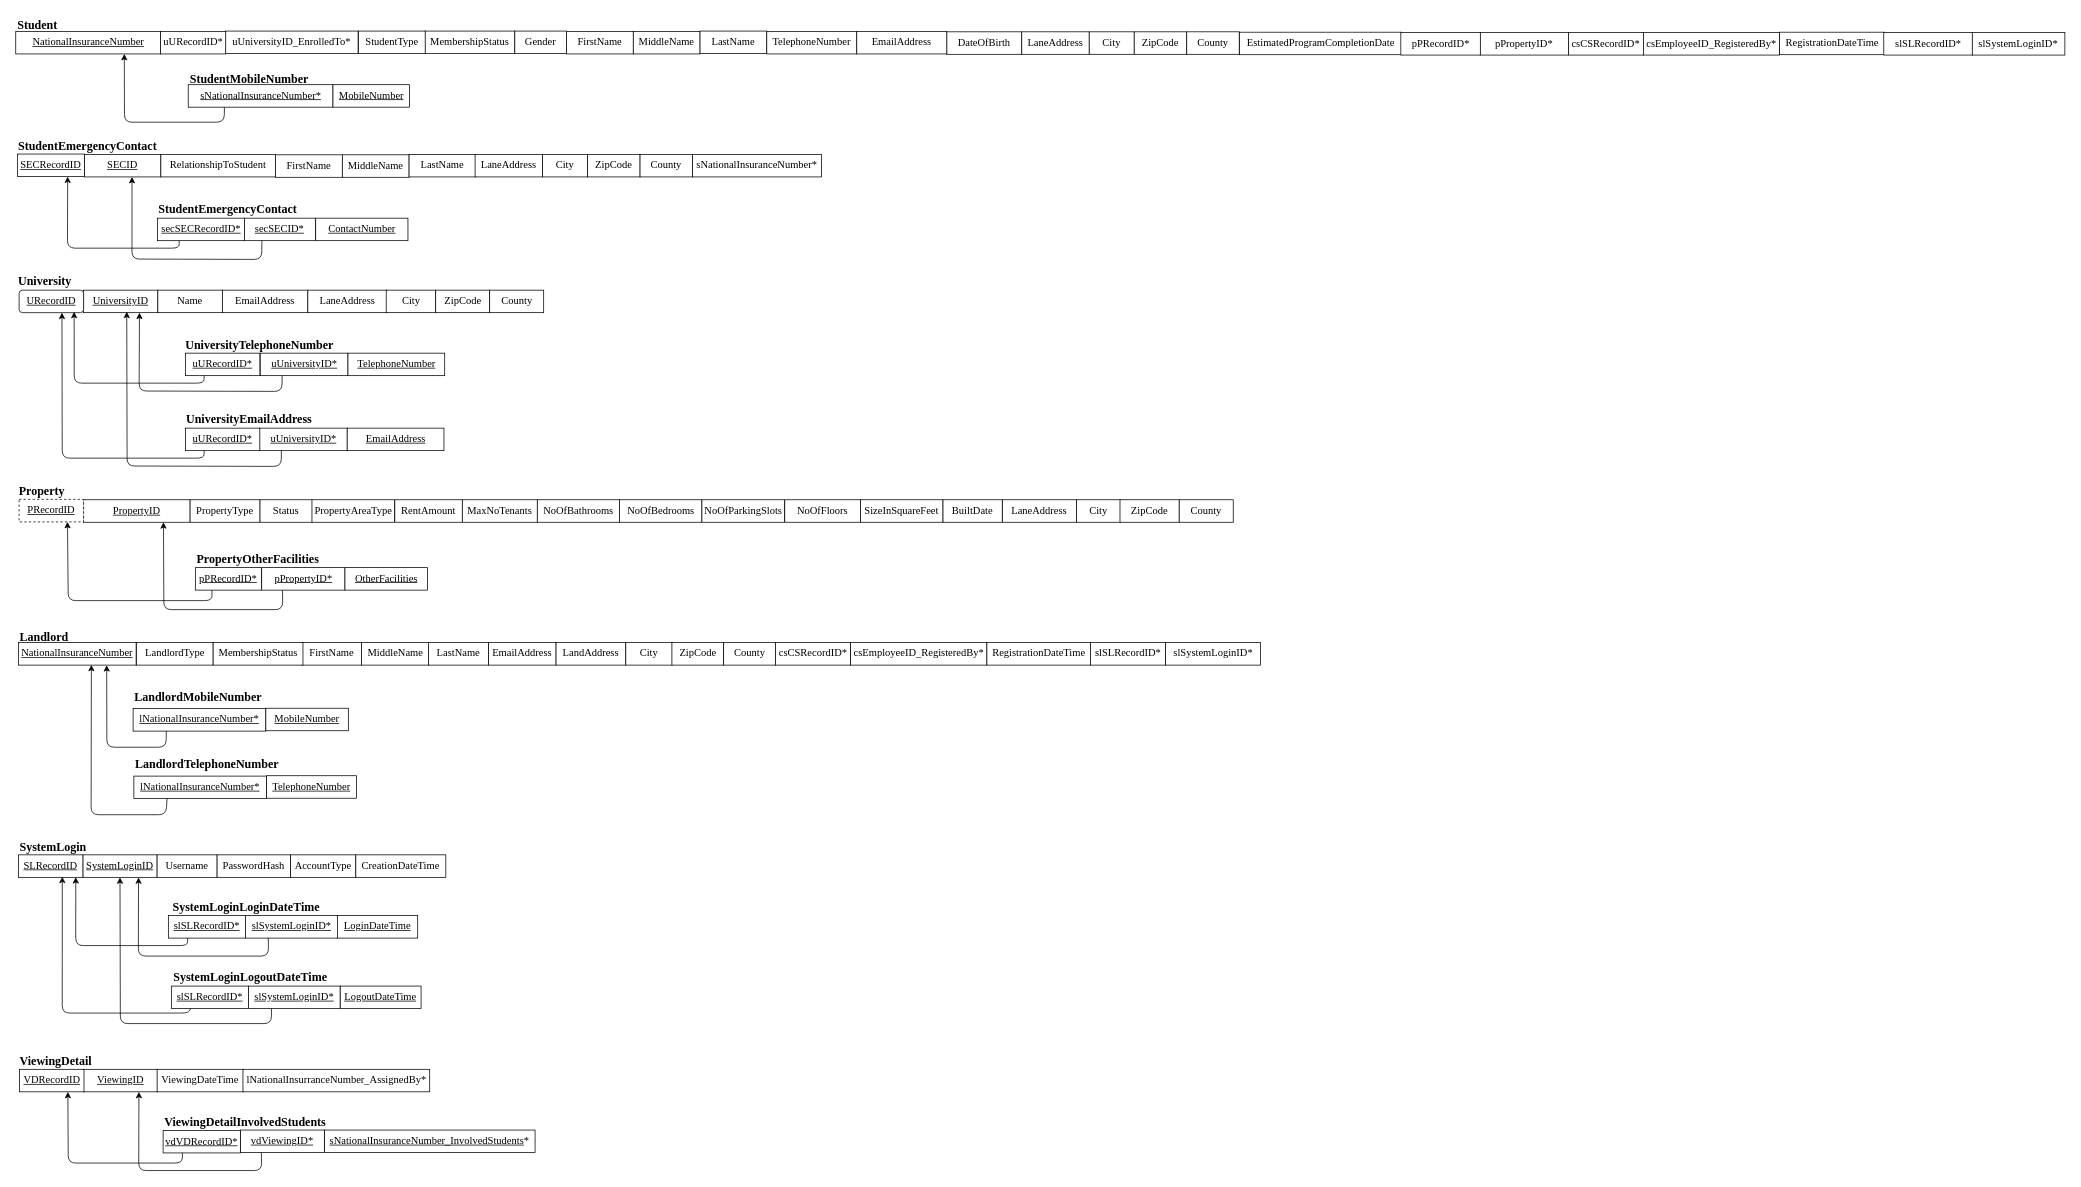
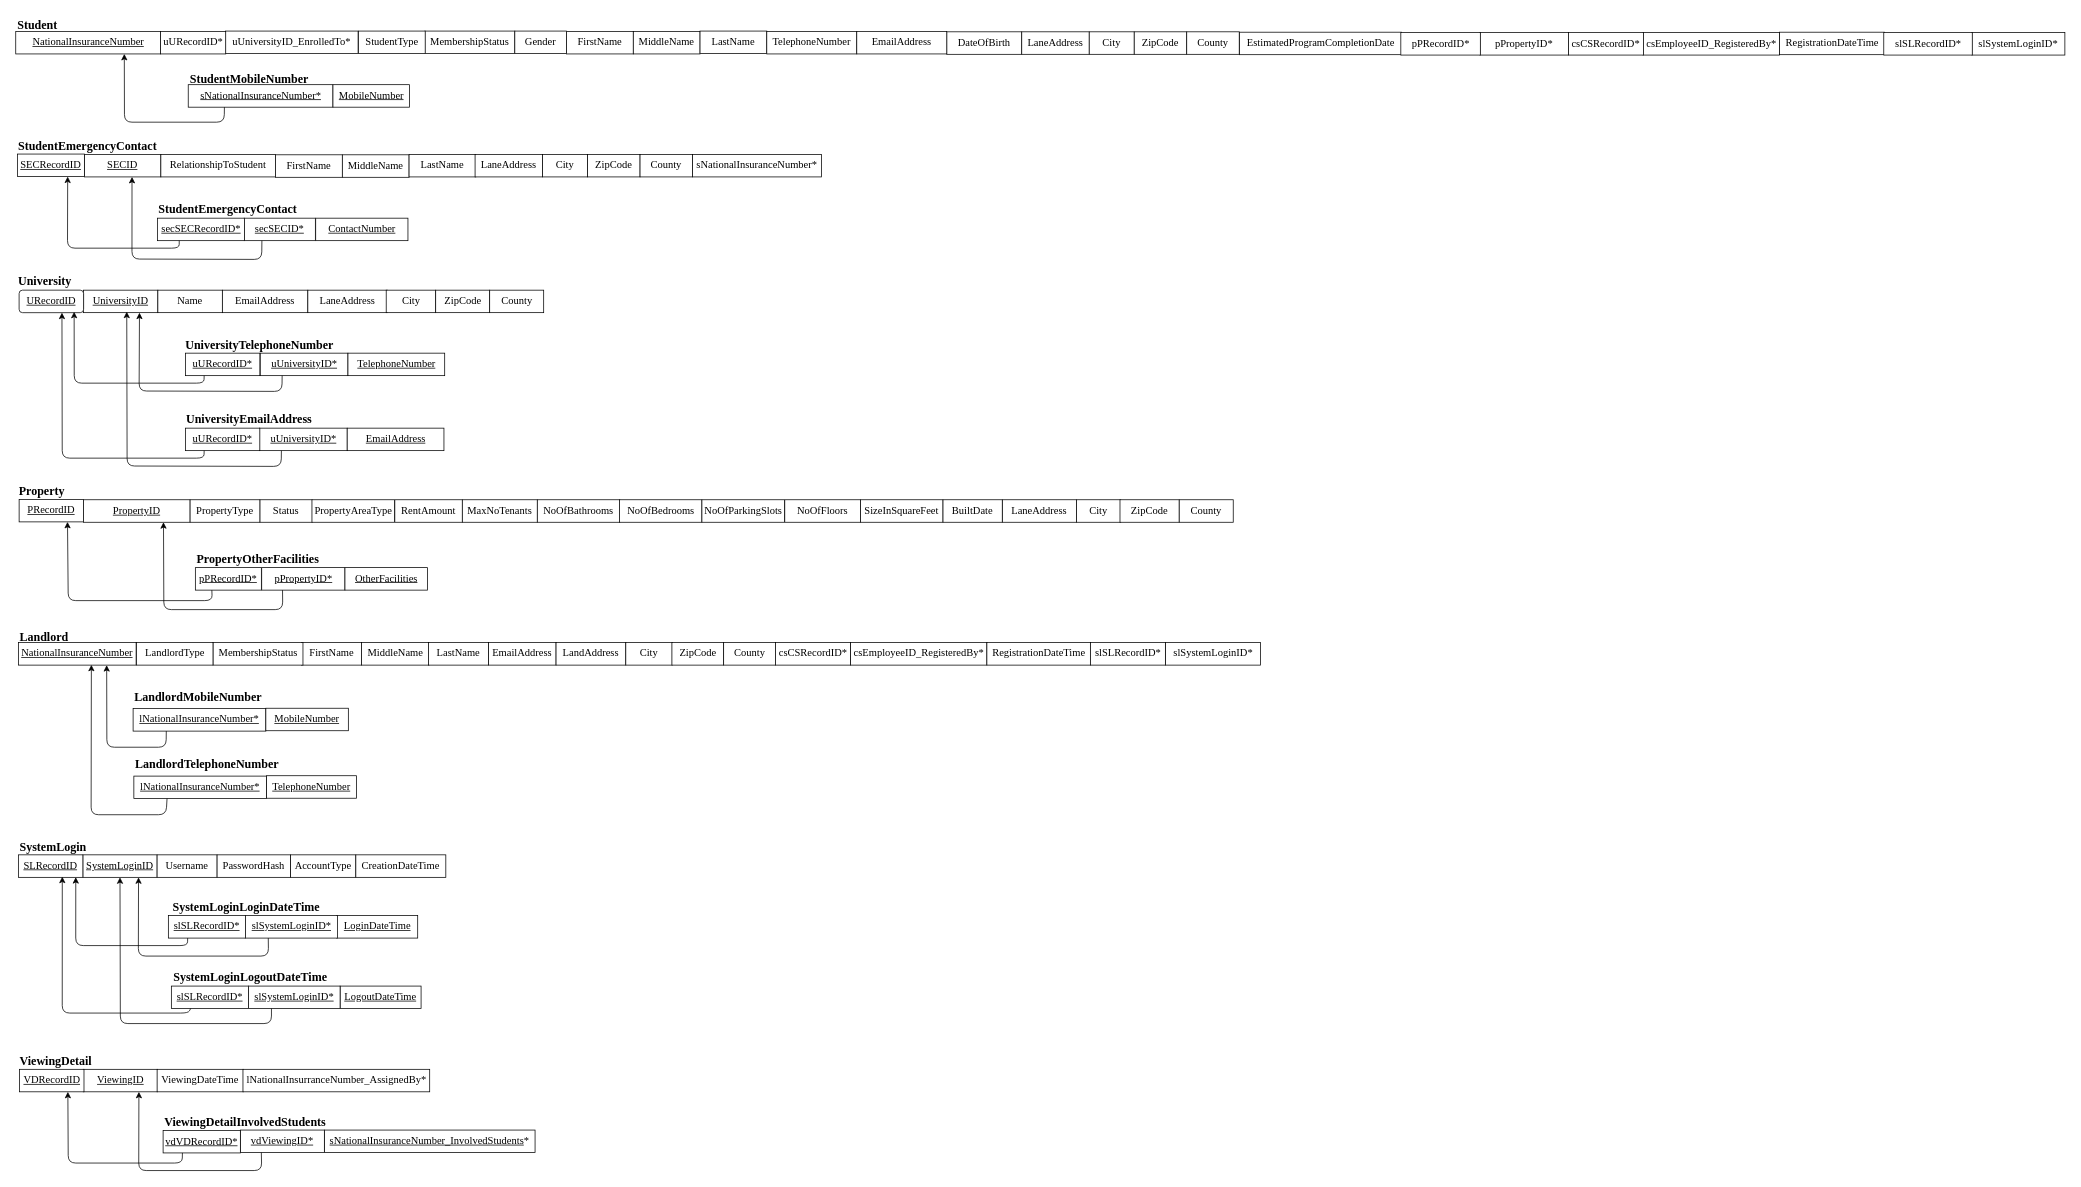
(51, 510) -> (51, 510)
